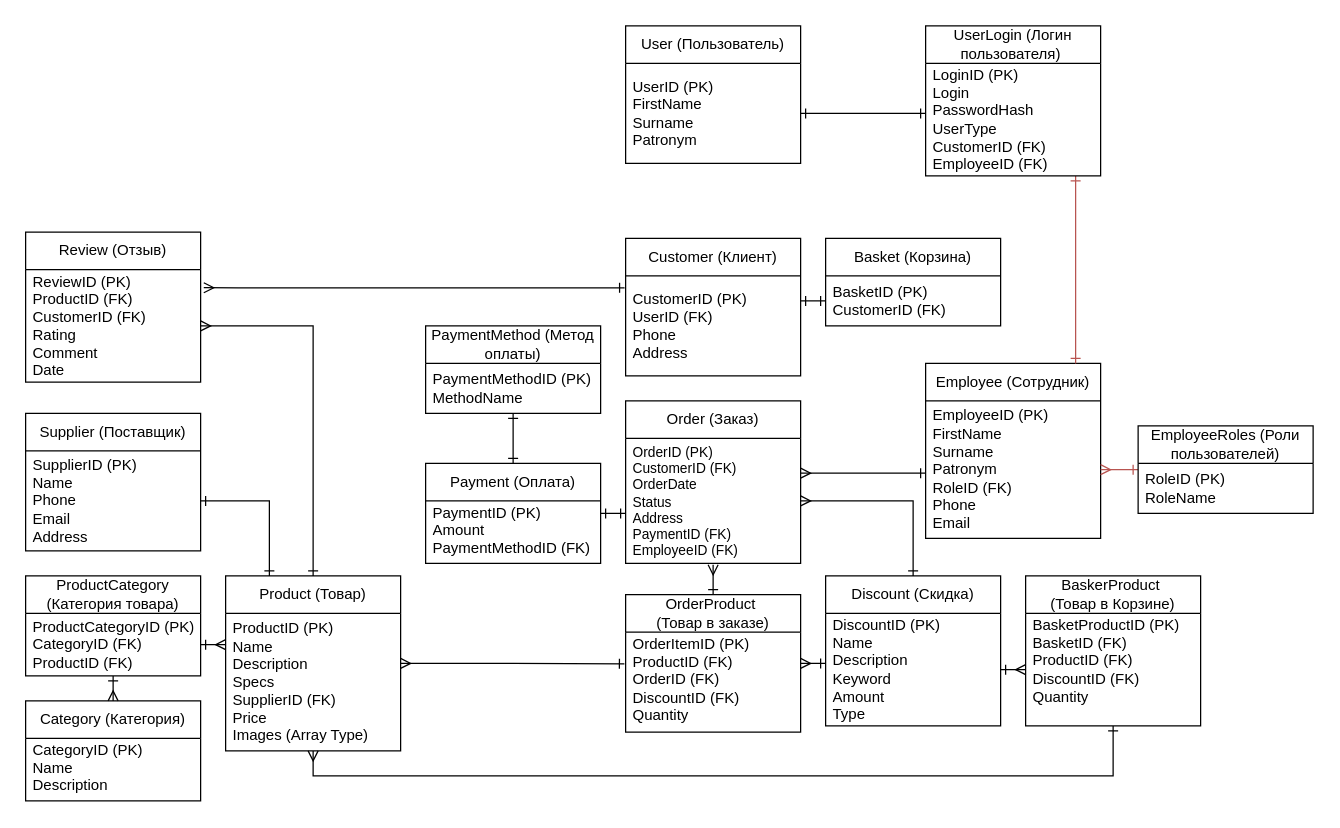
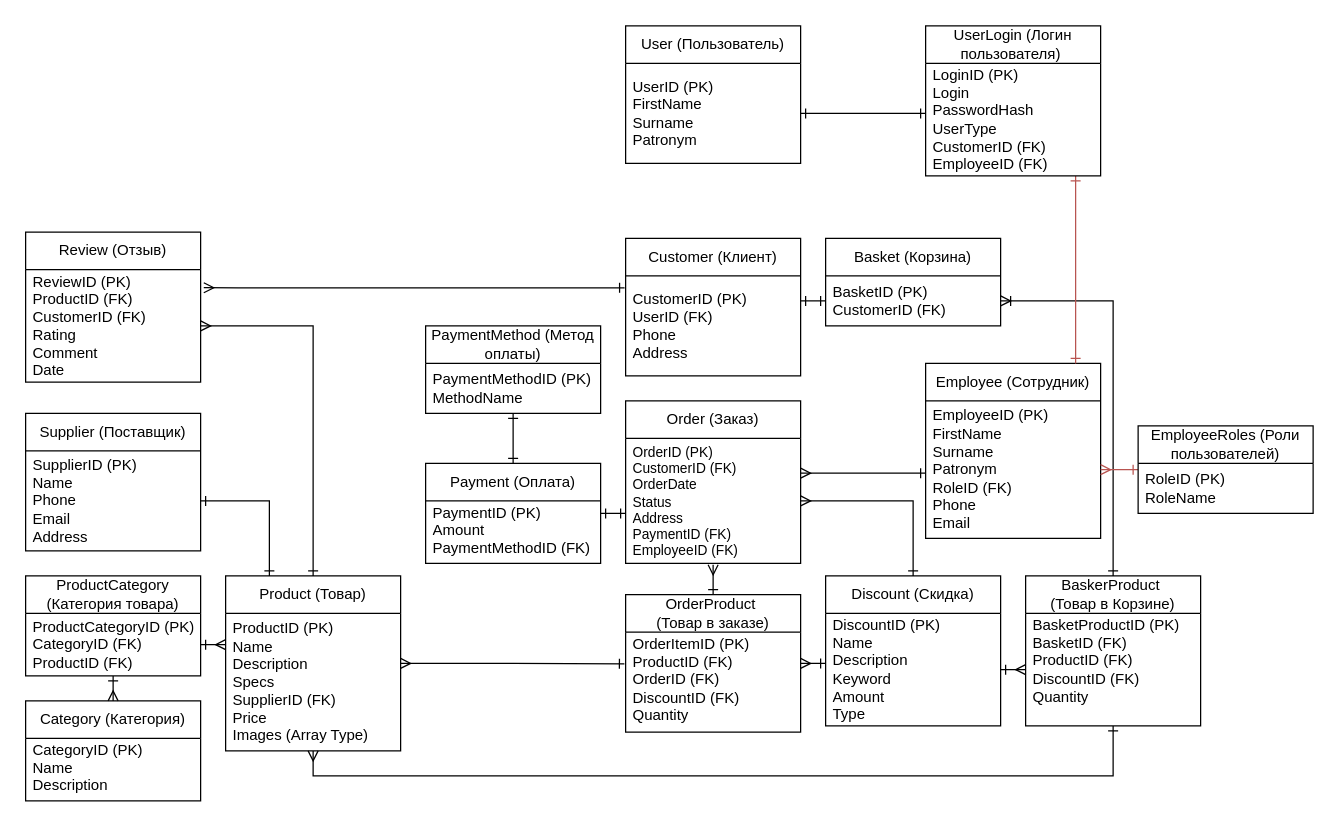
none -> (1113, 383)
